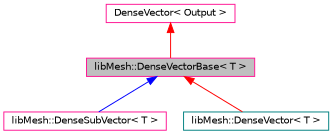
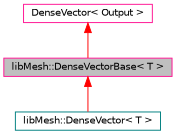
(85, 121) -> none
